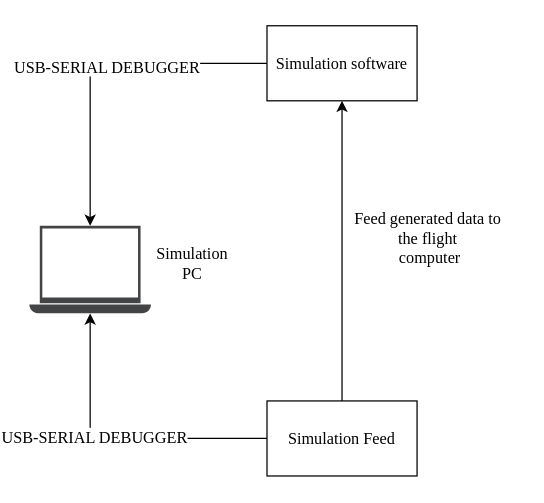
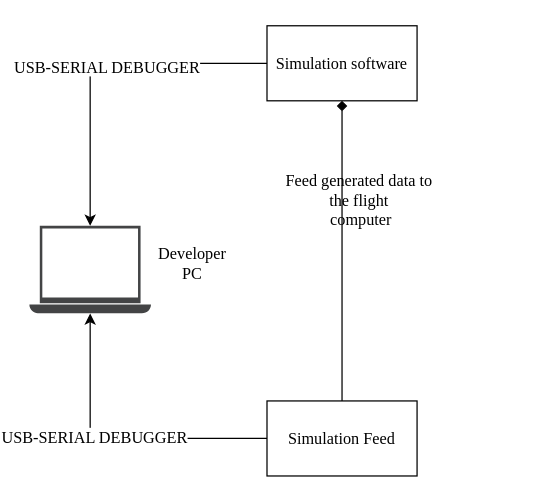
(342, 111) -> (342, 111)
(429, 238) -> (361, 201)
(193, 263) -> (193, 263)
